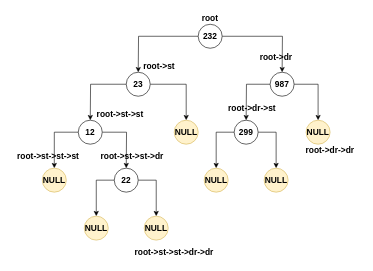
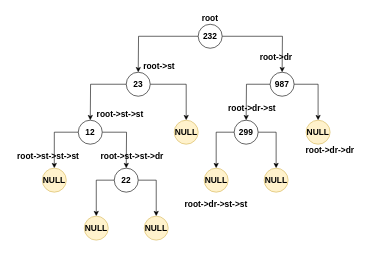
none -> (216, 204)
(174, 252) -> none
